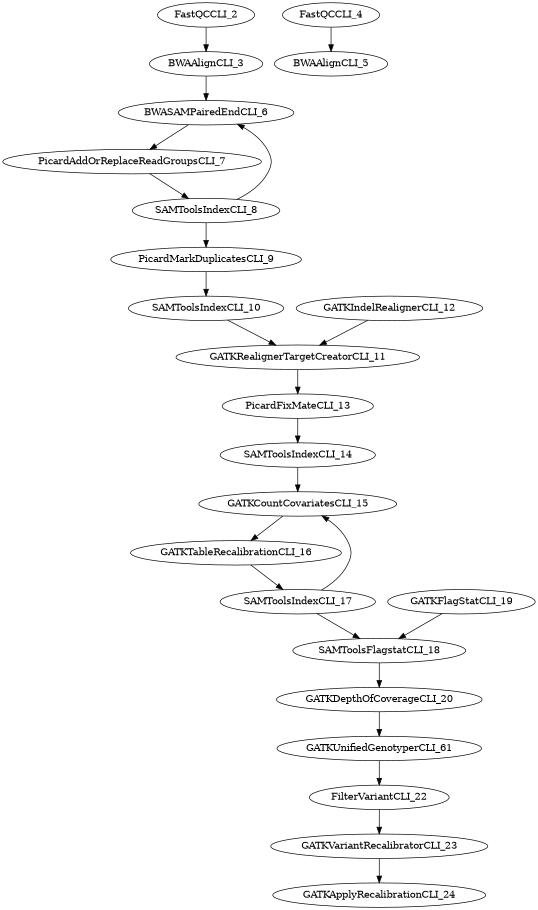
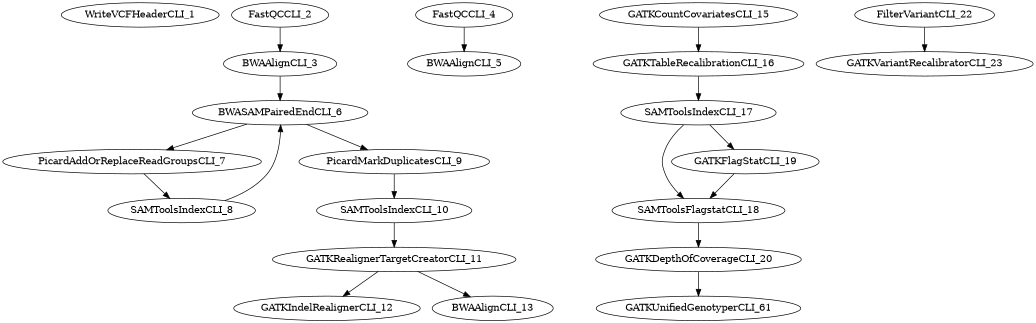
none -> (140, 15)
(206, 232) -> (334, 136)
(347, 331) -> (363, 282)
(298, 406) -> (493, 308)
(298, 455) -> none
(351, 557) -> (719, 135)
(379, 770) -> none
(379, 895) -> none
